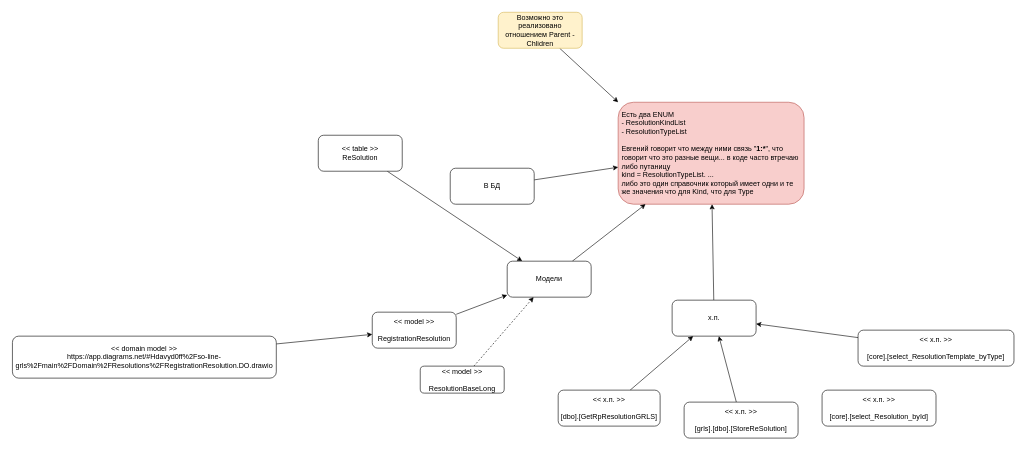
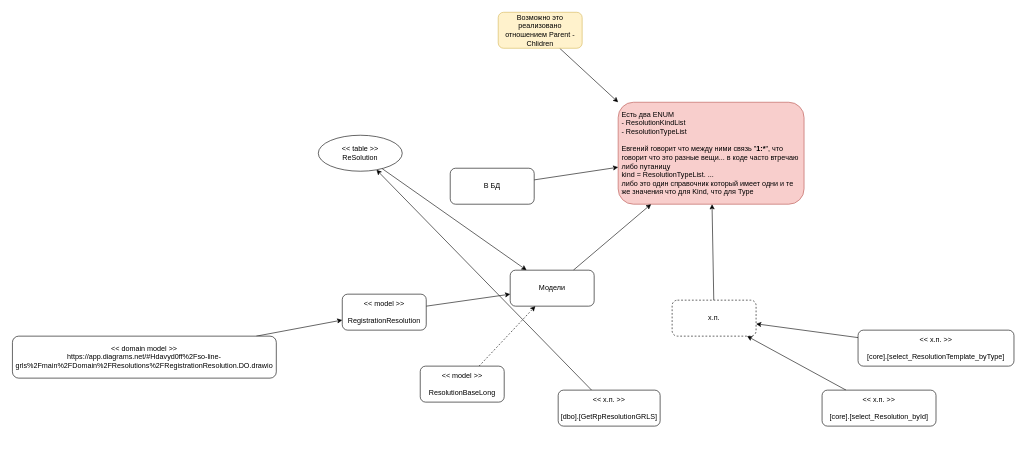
(360, 153) -> (360, 153)
(549, 279) -> (552, 288)
(714, 318) -> (714, 318)
(414, 330) -> (384, 312)
none -> (797, 363)
(661, 364) -> (492, 289)
(728, 371) -> none
(462, 380) -> (462, 384)
(741, 420) -> none
